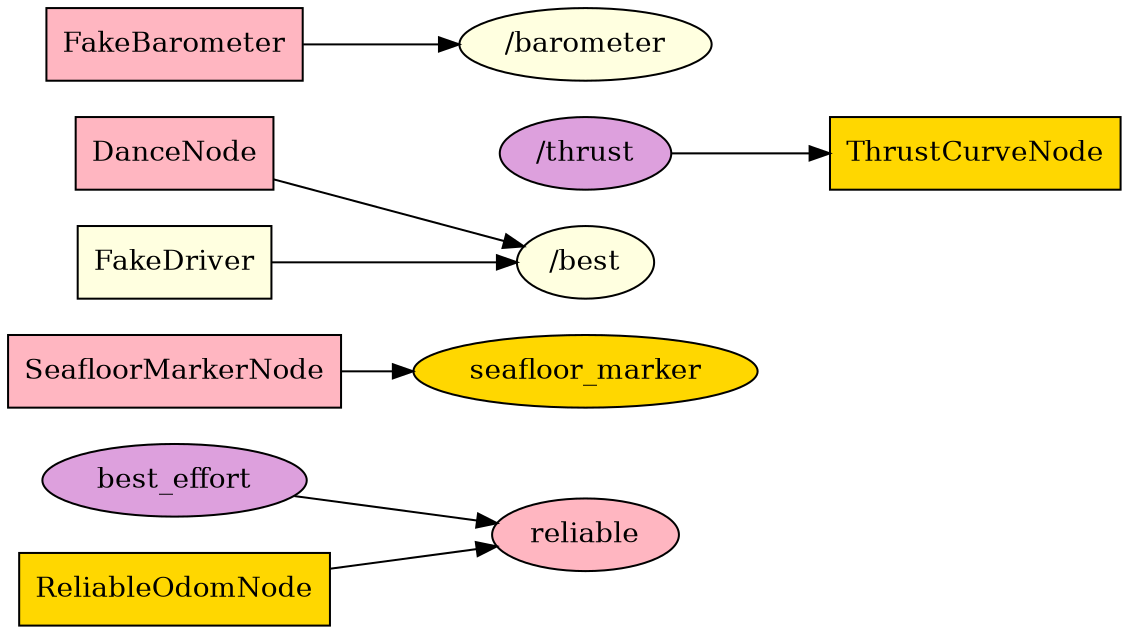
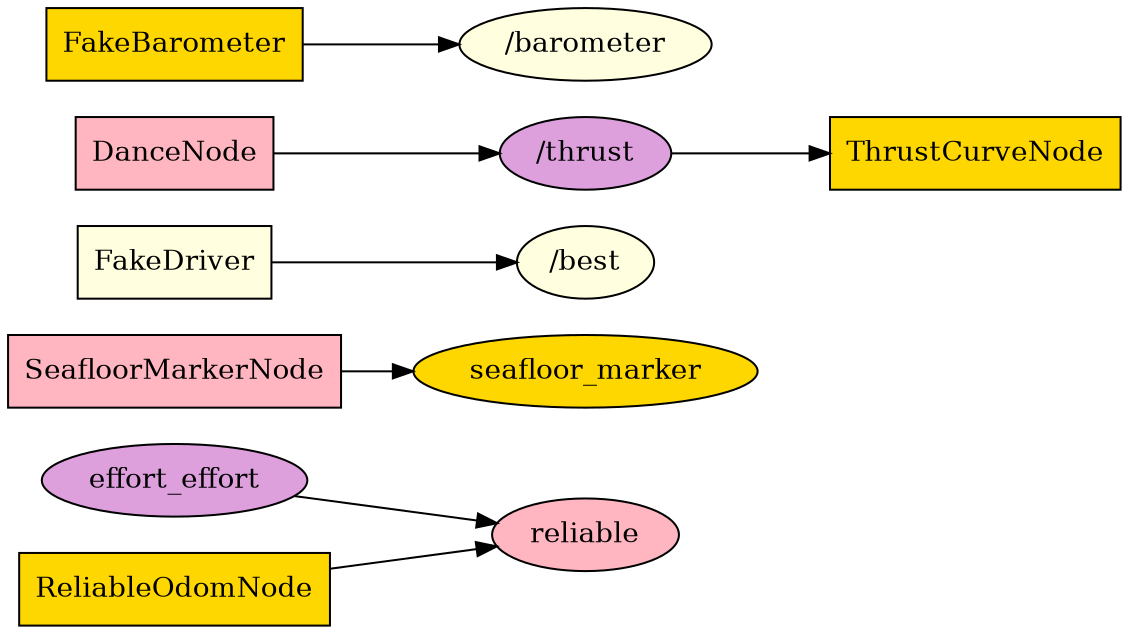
(175, 44) -> (175, 44)
(389, 210) -> (376, 153)
(175, 480) -> (175, 480)
